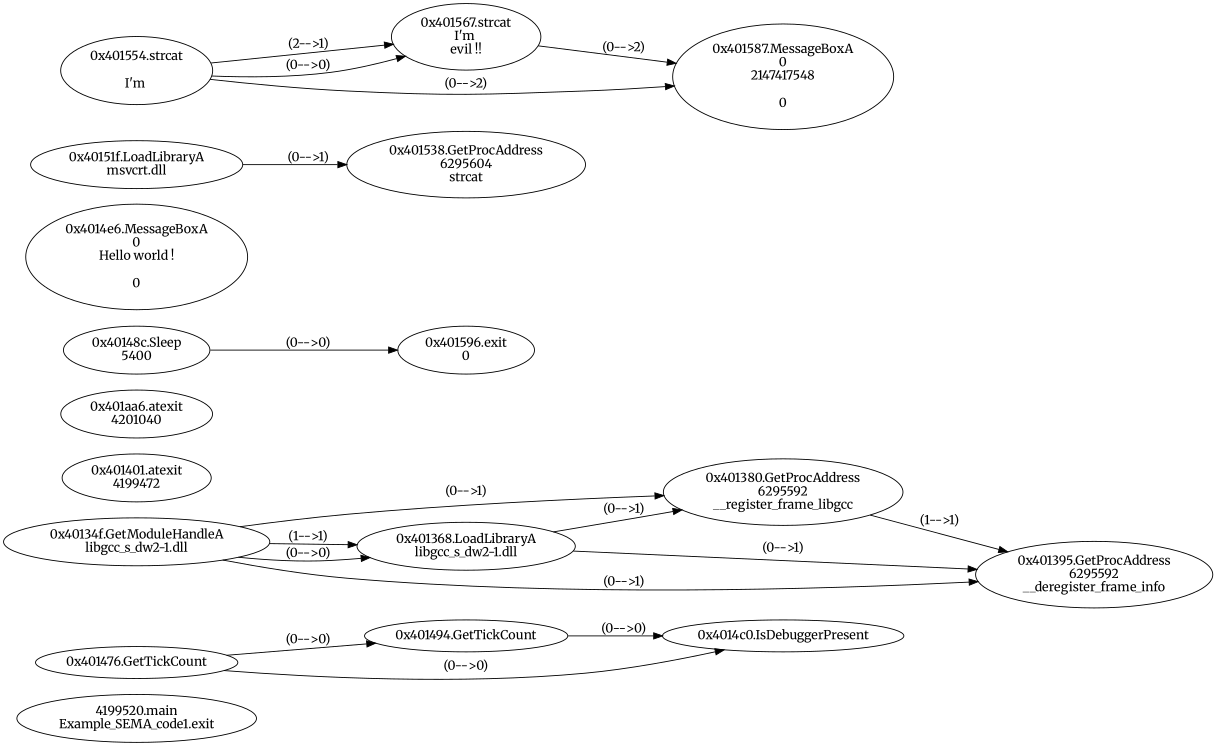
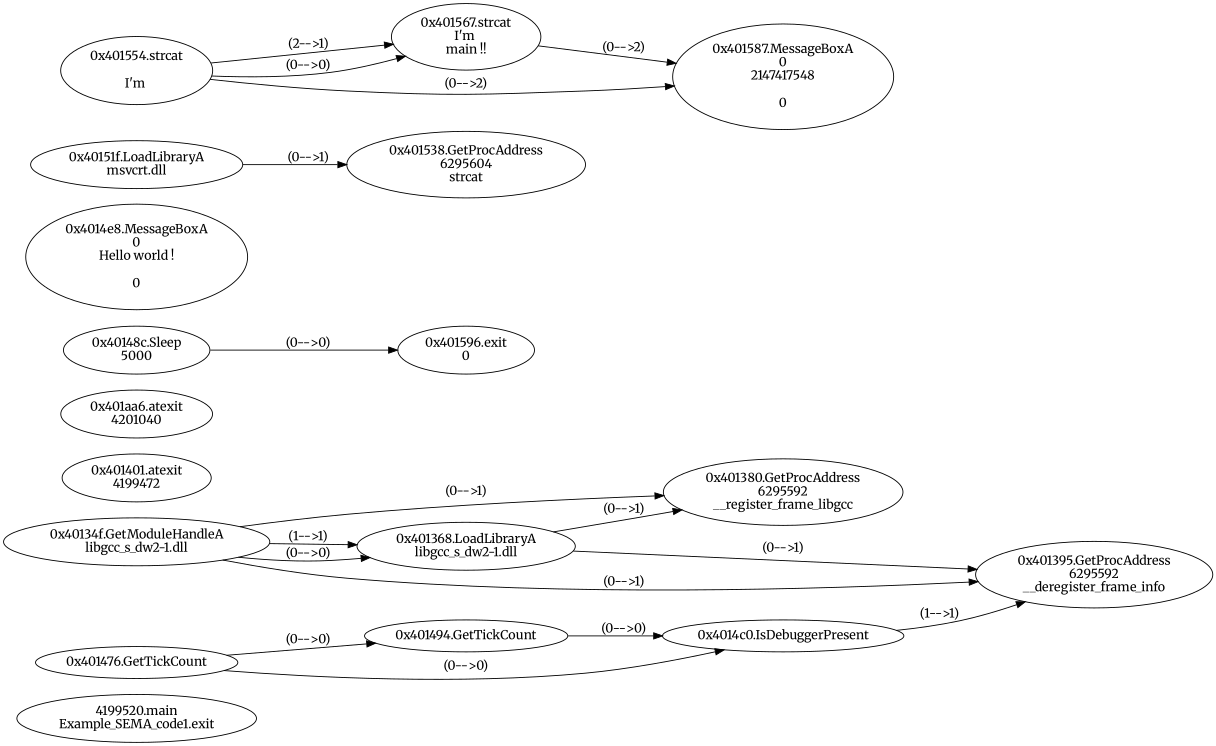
(466, 37) -> (466, 37)
(137, 257) -> (137, 257)
(137, 350) -> (137, 350)
(935, 532) -> (957, 621)
